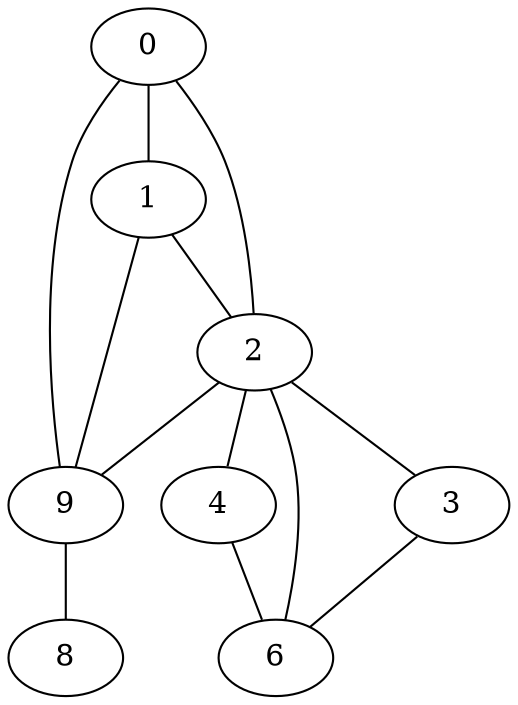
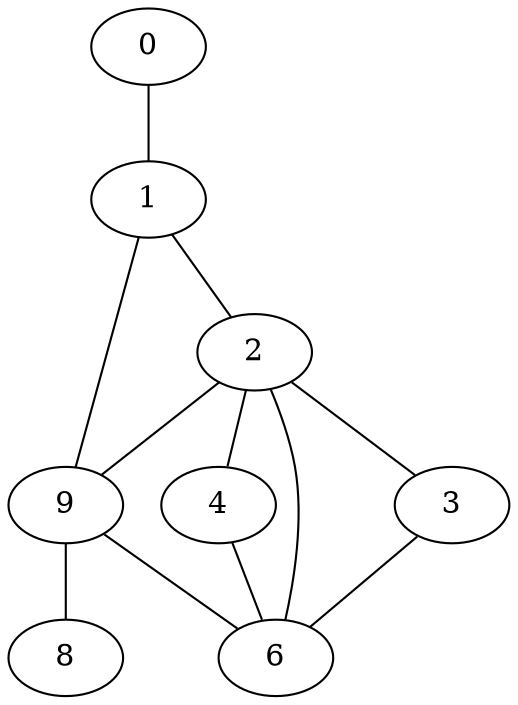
(235, 190) -> none
(53, 266) -> (171, 582)
